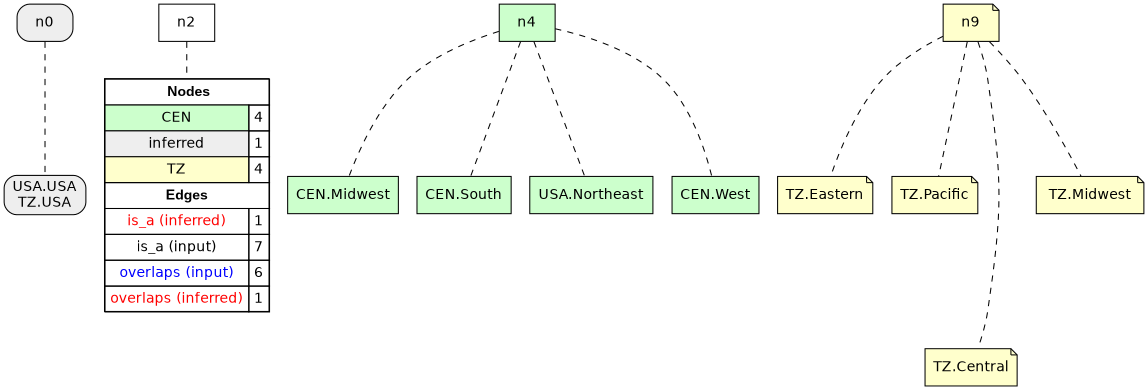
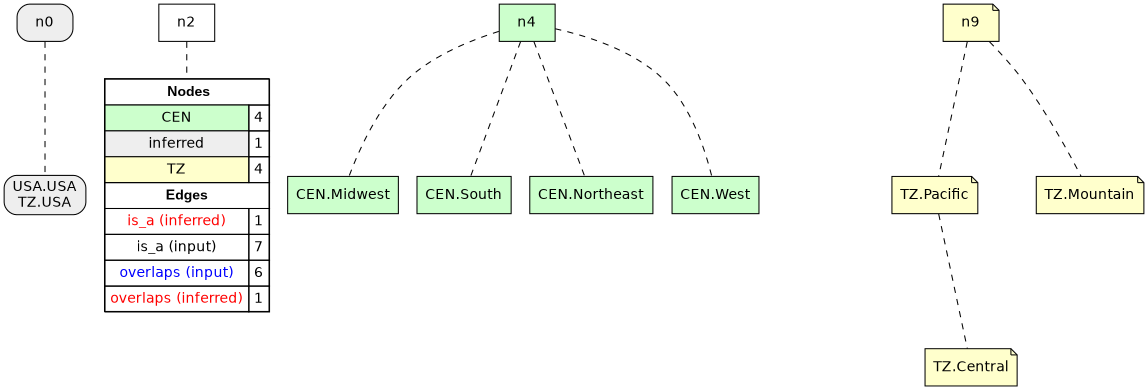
(591, 195) -> (591, 195)
(825, 195) -> none
(999, 195) -> (953, 281)
(1090, 195) -> (1090, 195)
